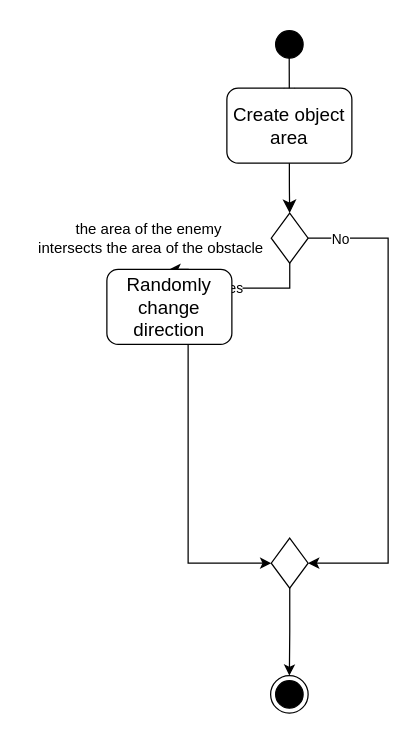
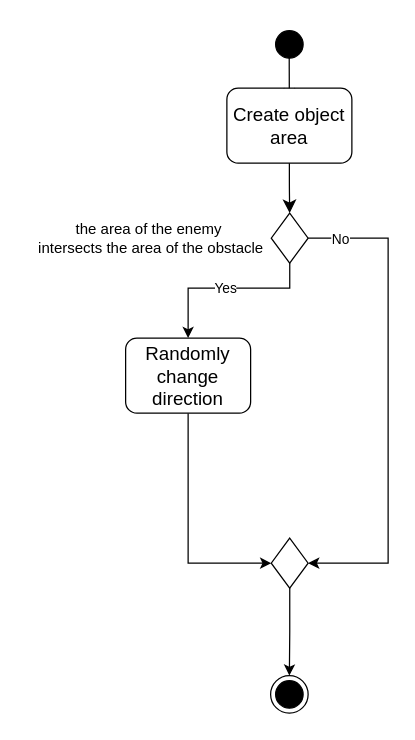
(169, 307) -> (188, 376)
